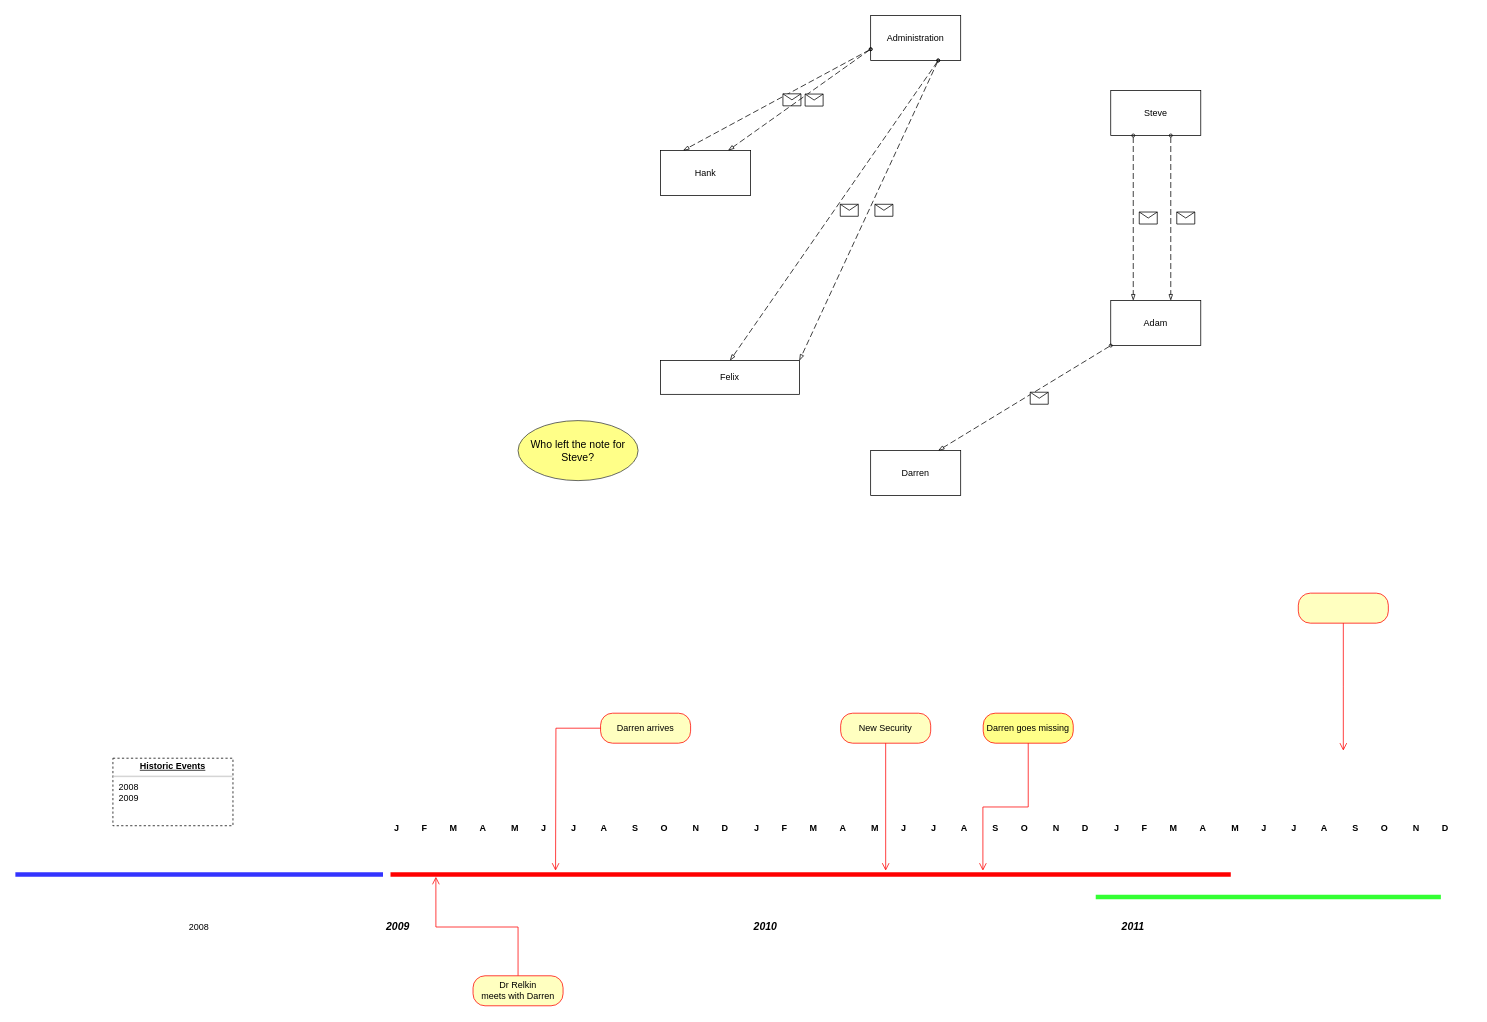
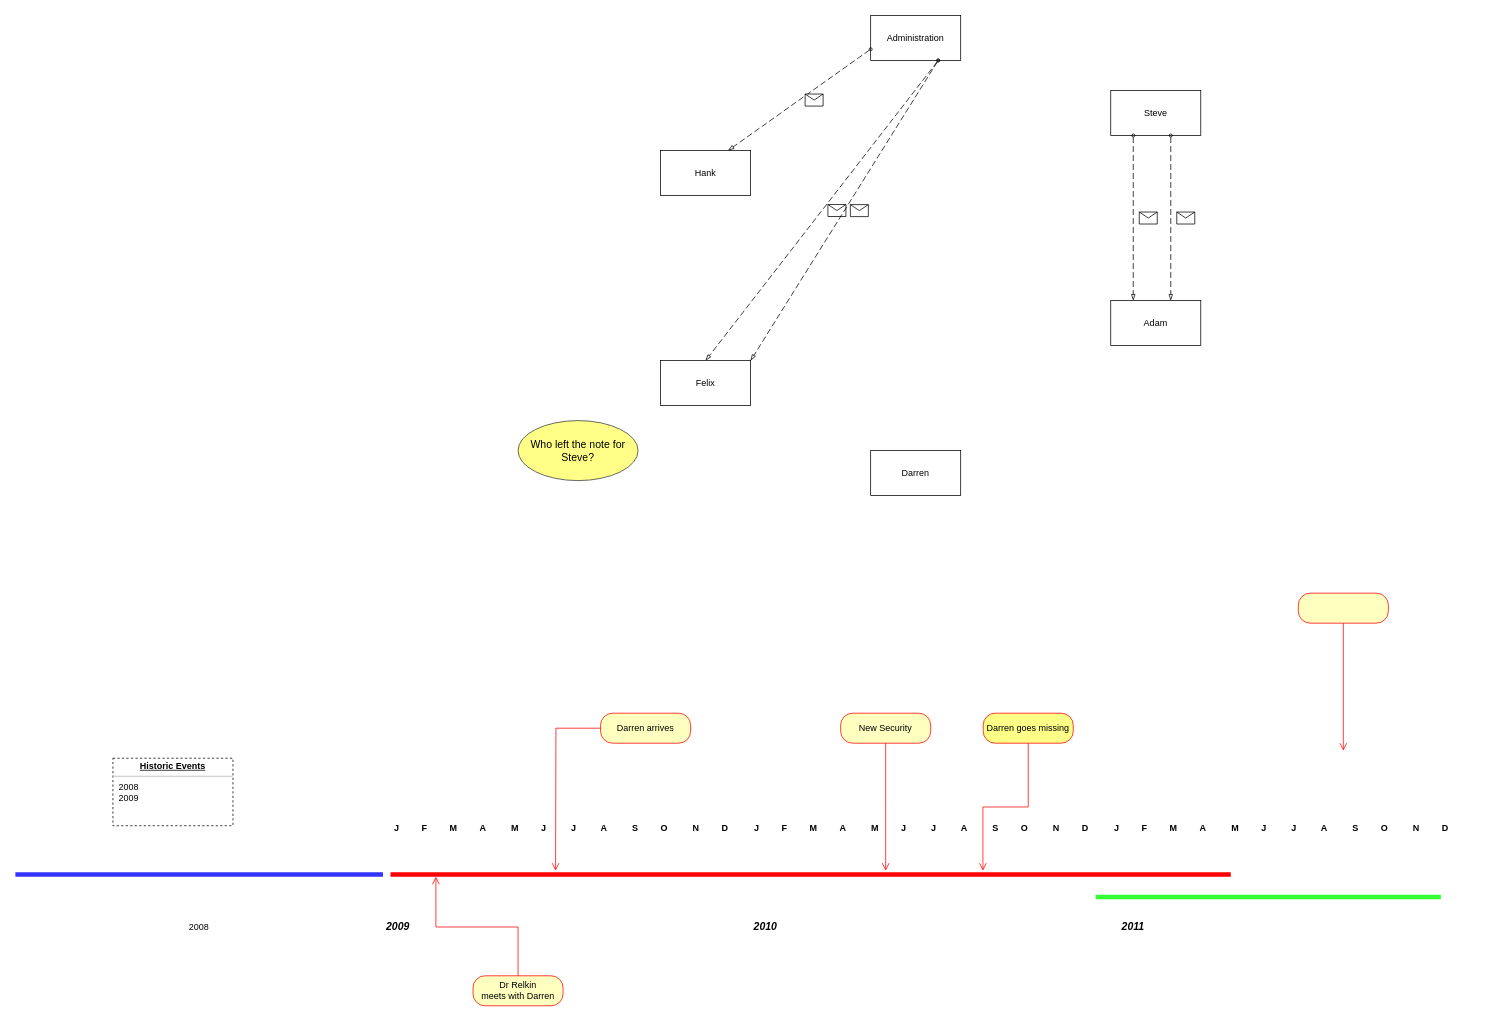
(771, 103) -> none
(730, 377) -> (705, 383)
(1026, 397) -> none
